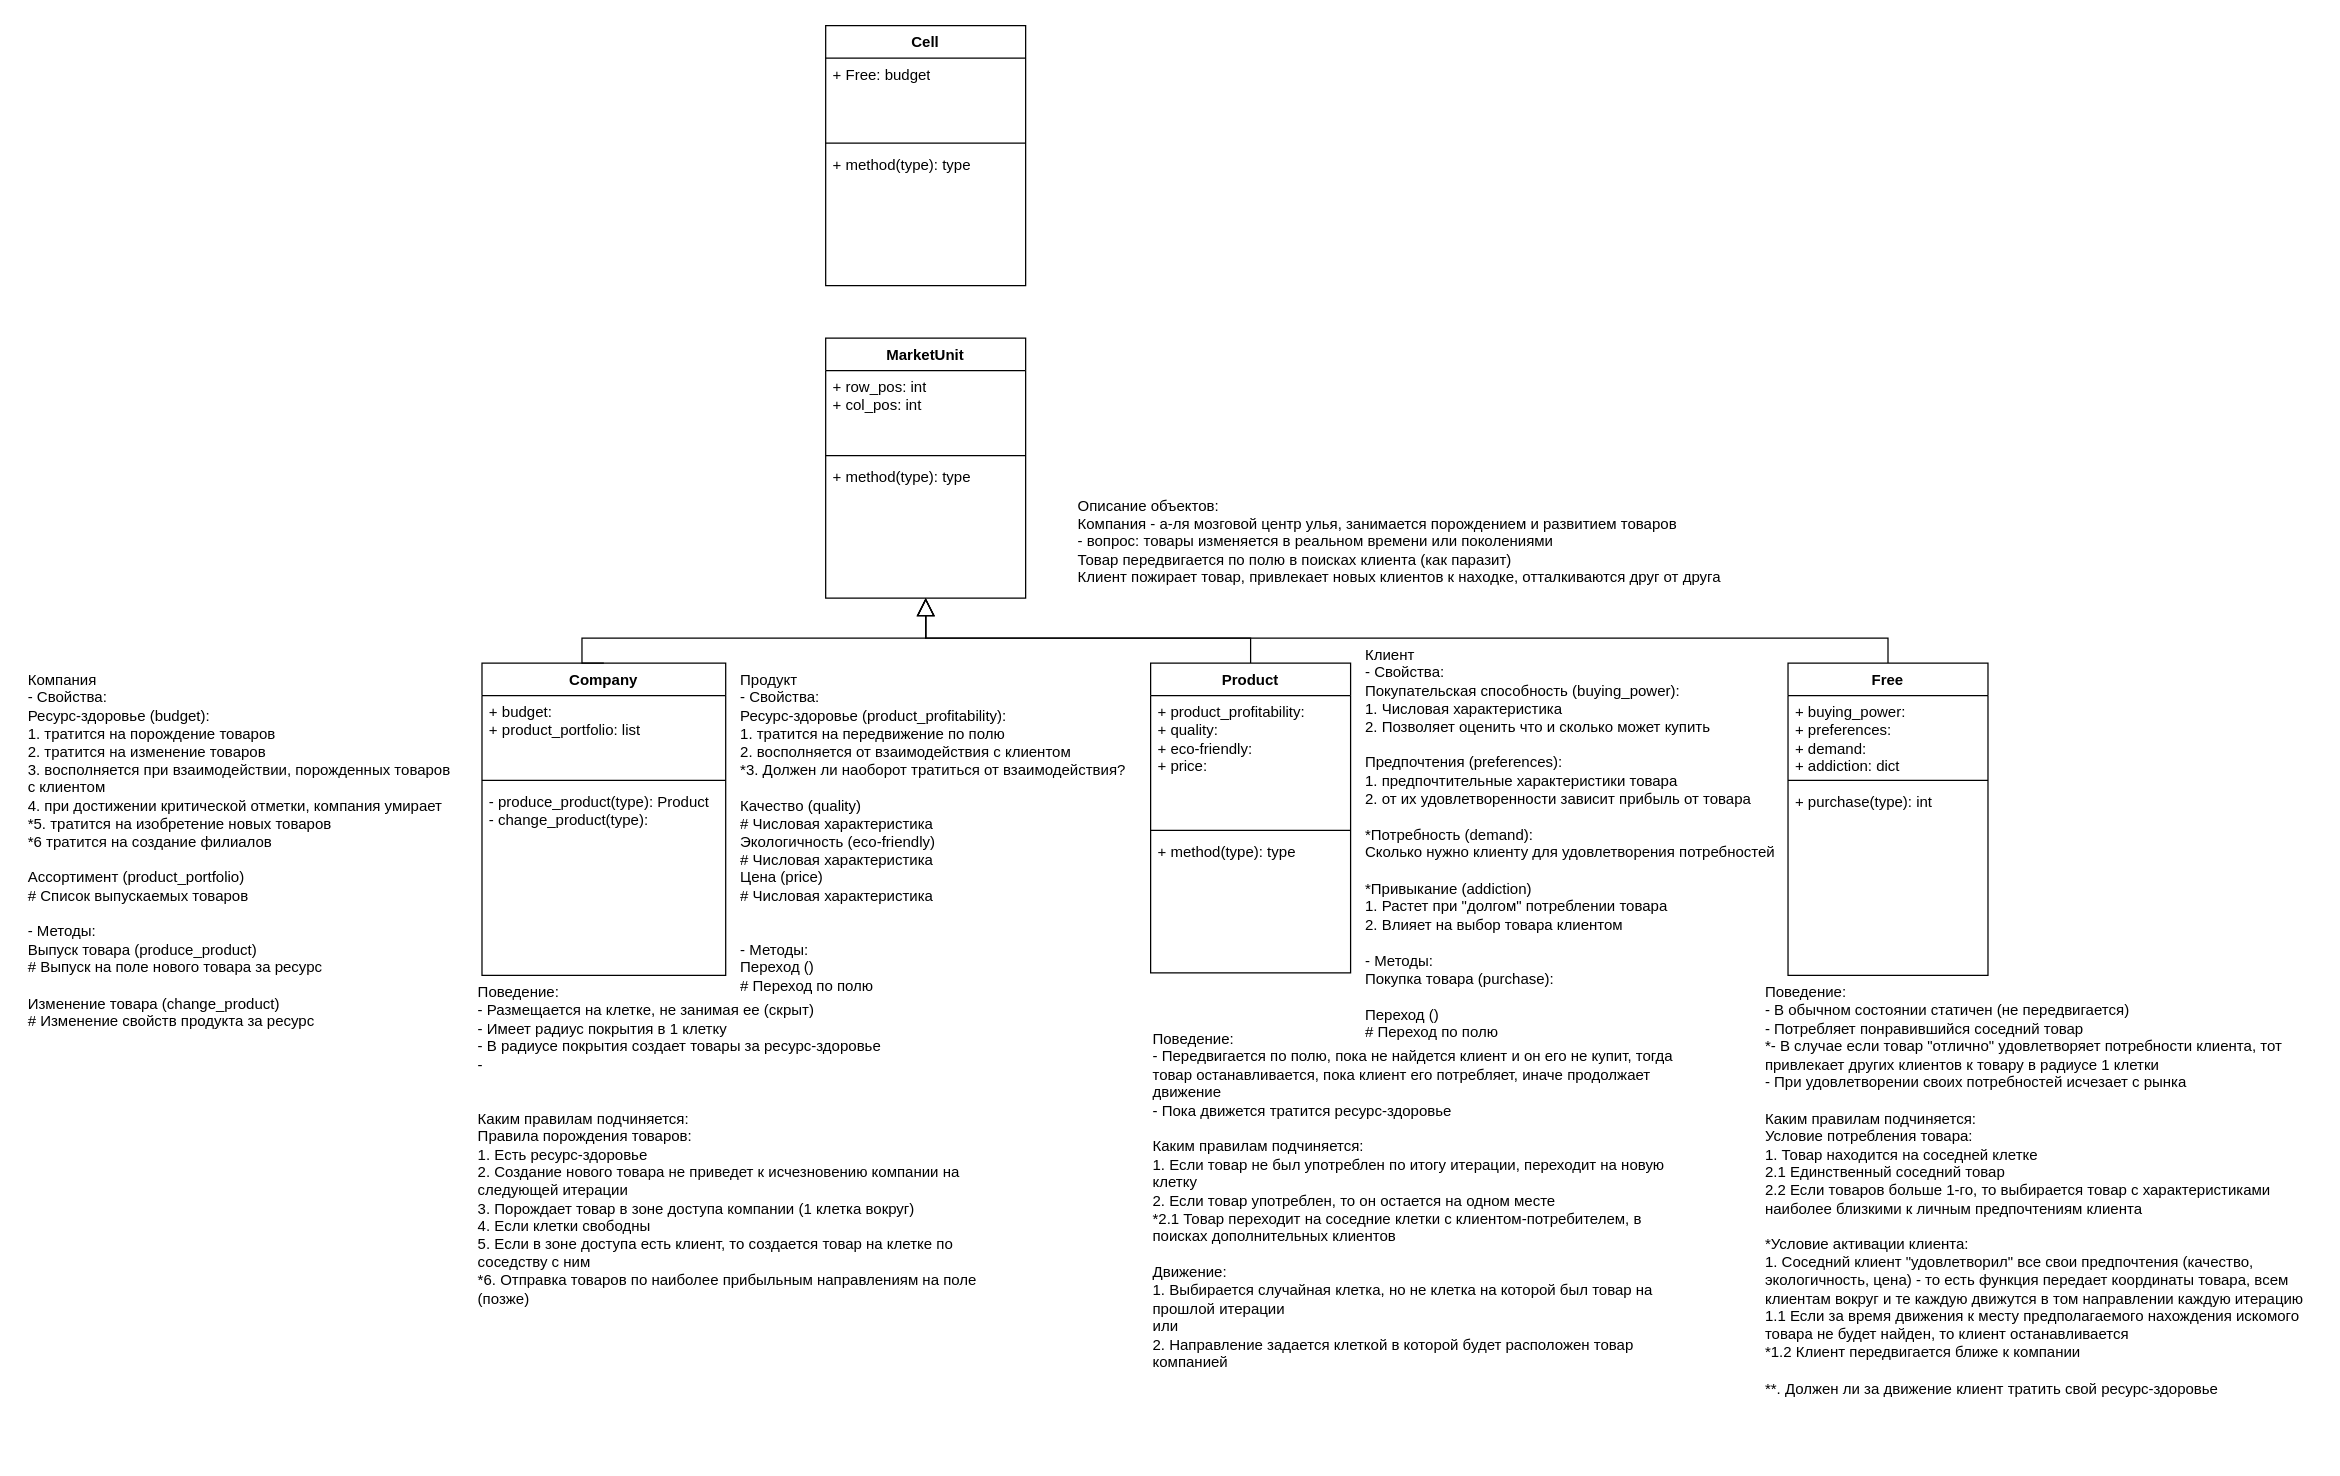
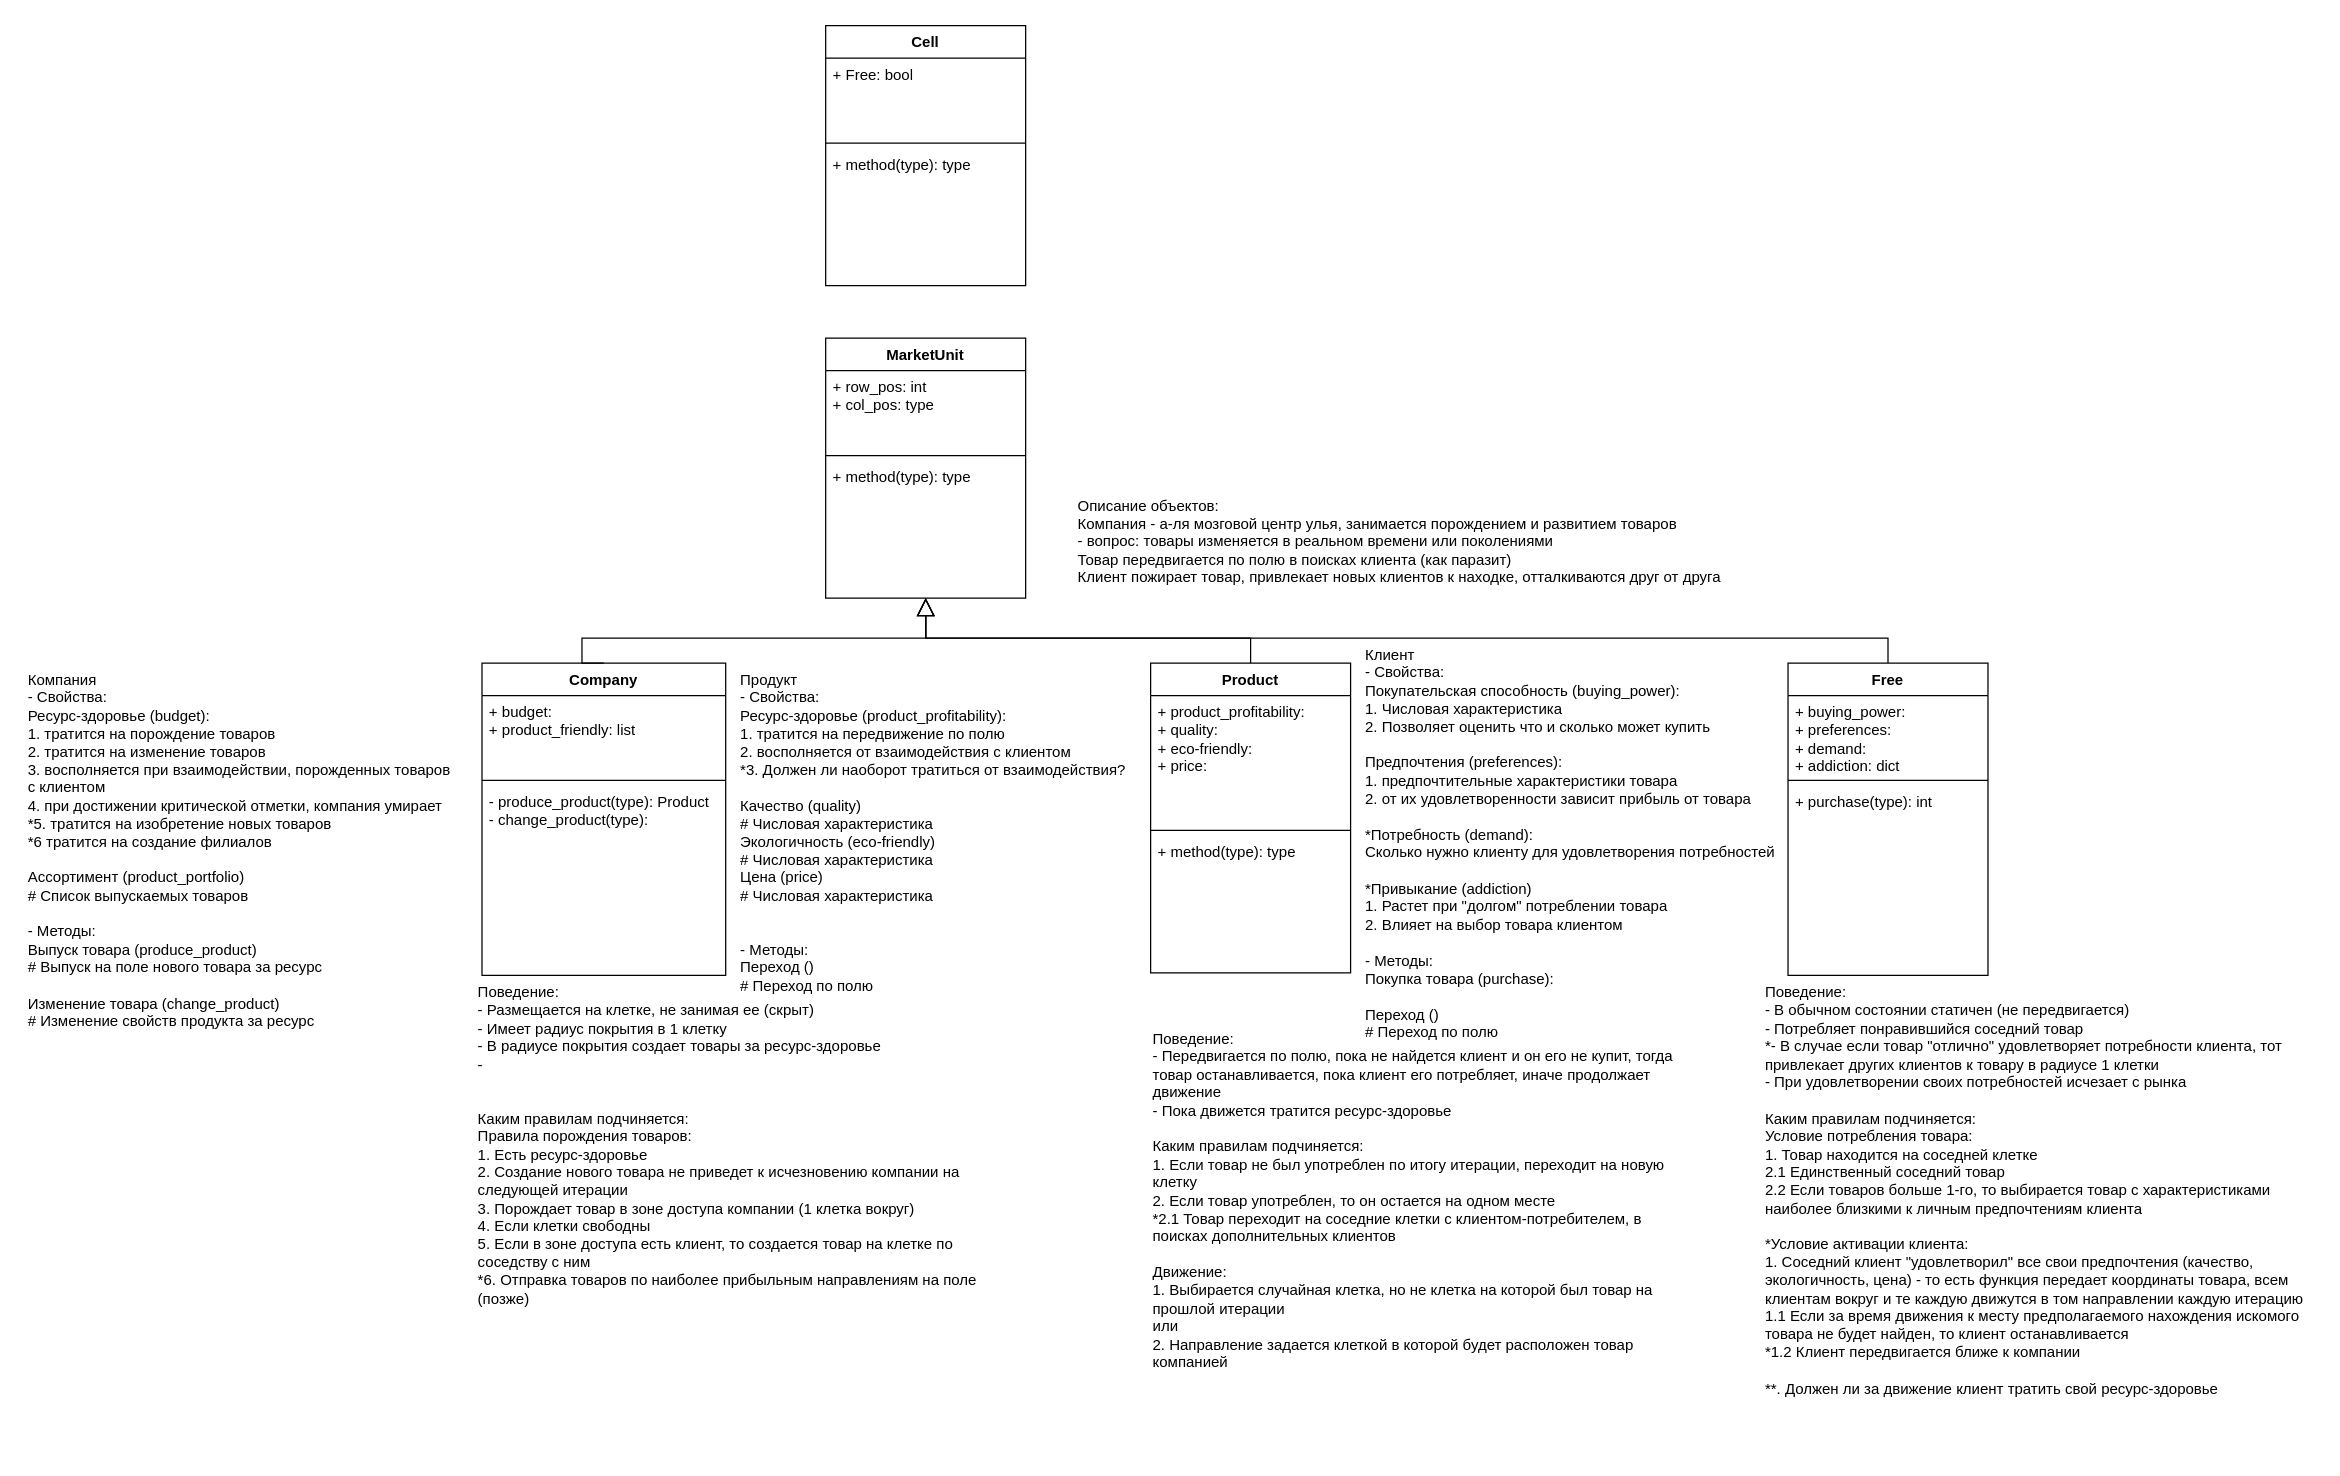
(886, 76) -> (876, 76)
(884, 397) -> (888, 397)
(581, 722) -> (577, 722)
